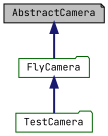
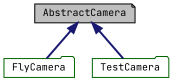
(54, 100) -> (111, 45)
